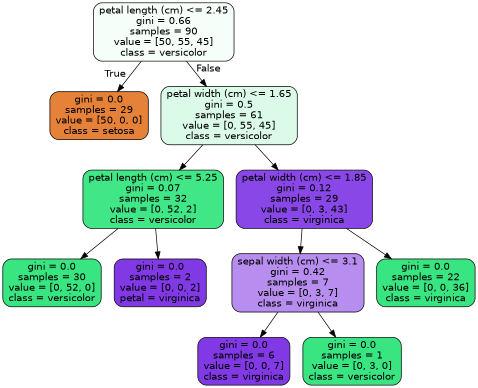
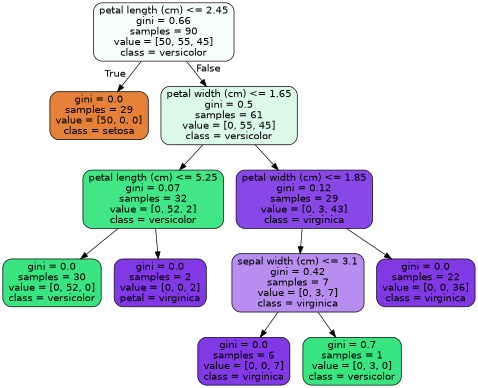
(426, 283) -> (426, 283)
(352, 361) -> (352, 361)
